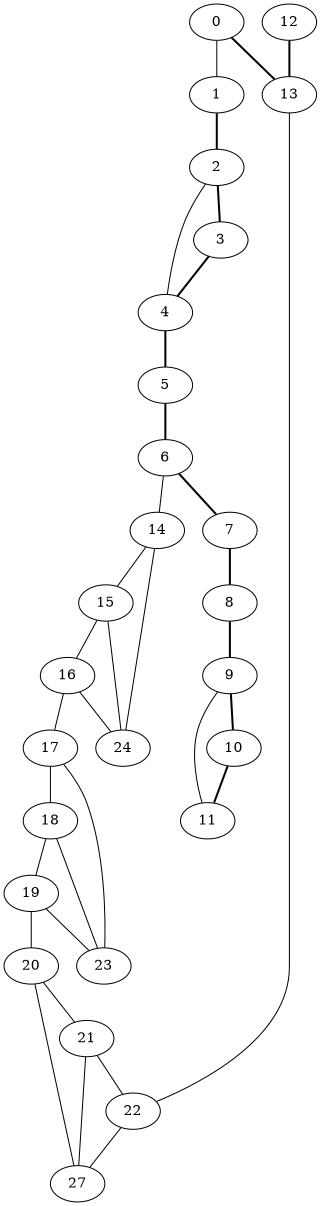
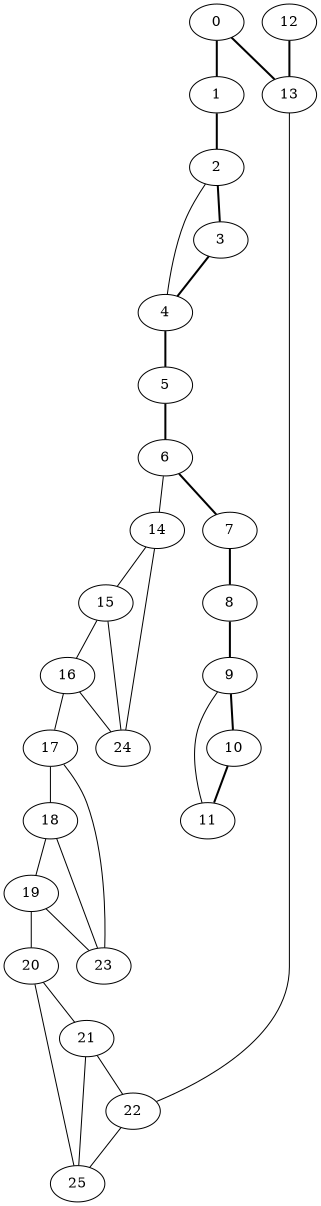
(217, 59) -> (217, 59)
(78, 1184) -> (78, 1184)
